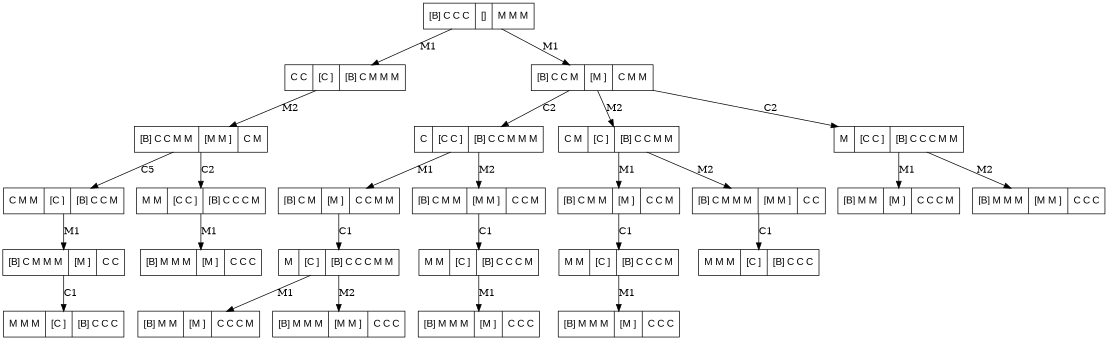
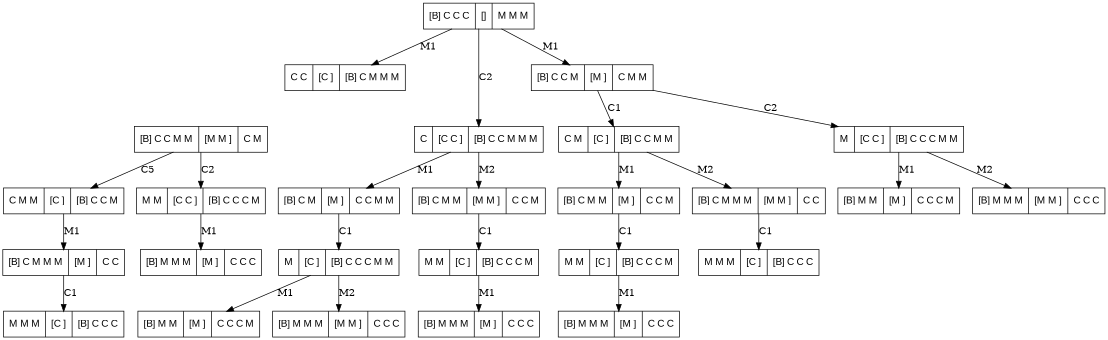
(276, 107) -> none
(539, 107) -> (479, 74)
(615, 108) -> (615, 108)
